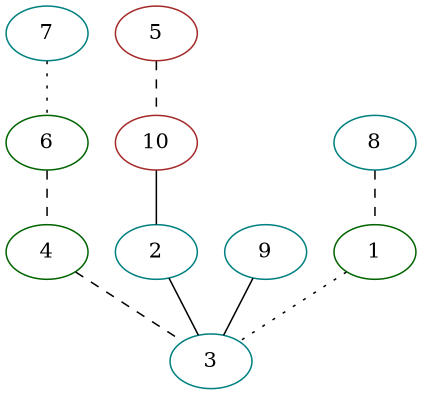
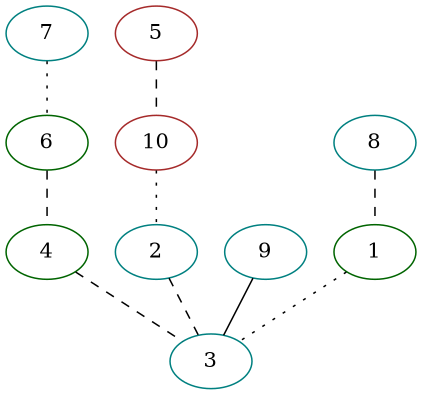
(156, 197) -> (156, 197)
(184, 307) -> (184, 307)
